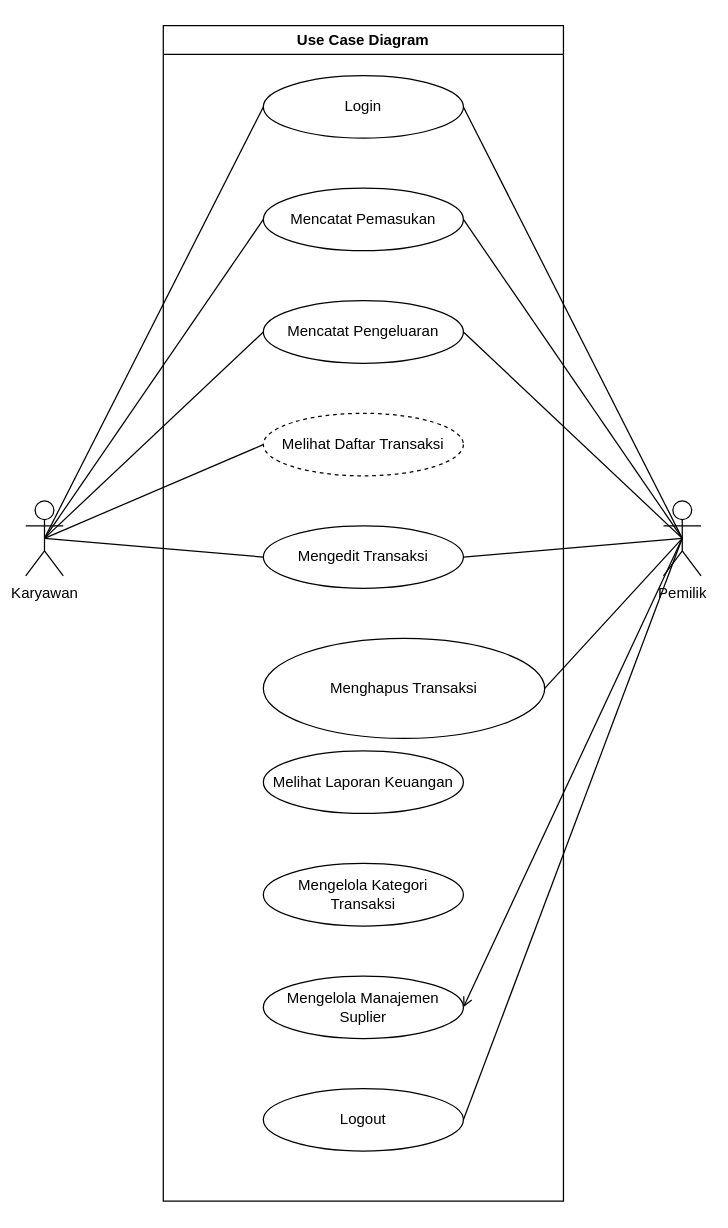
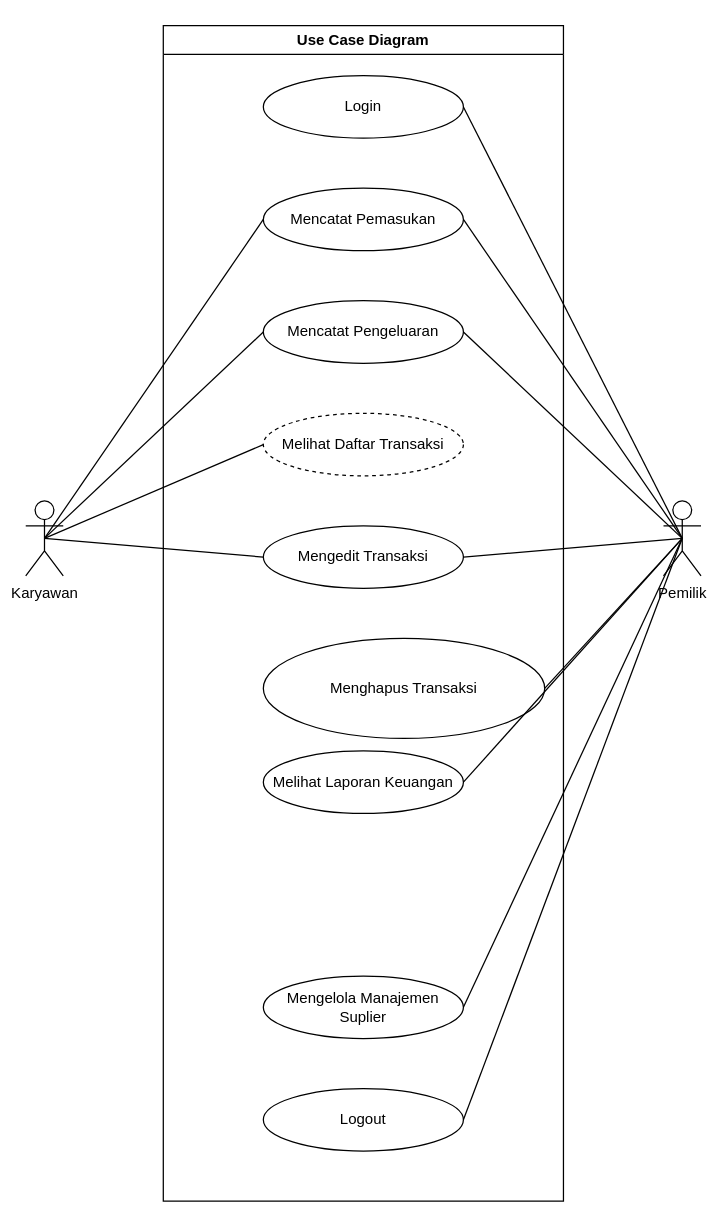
(107, 414) -> none
none -> (541, 695)
(363, 894) -> none
(466, 1002) -> (465, 1002)
